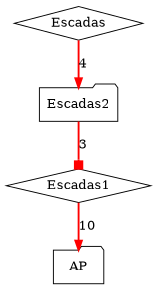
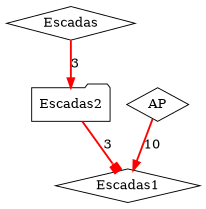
(83, 64) -> (76, 64)
(79, 222) -> (145, 140)
(79, 267) -> (158, 105)
